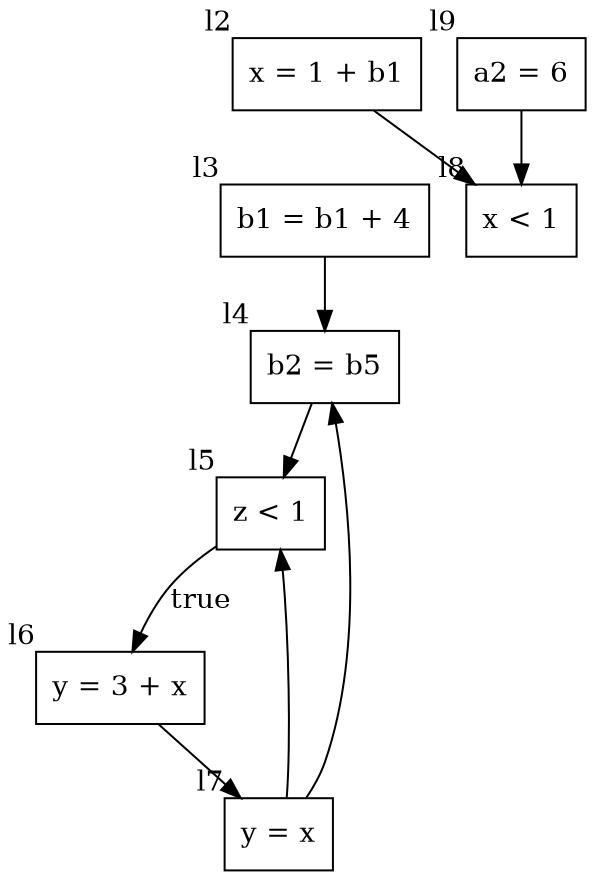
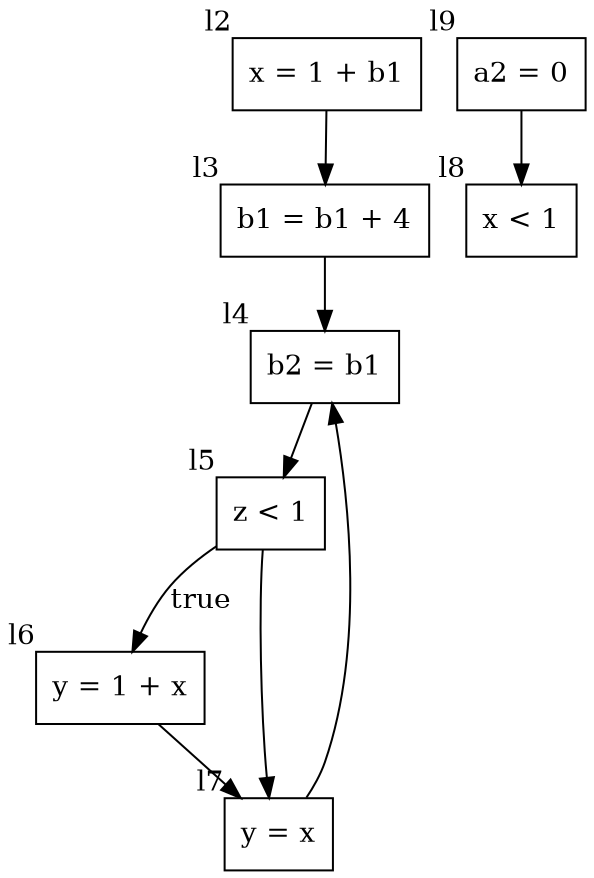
(521, 74) -> (521, 74)
(416, 142) -> (326, 138)
(325, 367) -> (325, 367)
(289, 684) -> (261, 664)
(120, 688) -> (120, 688)
